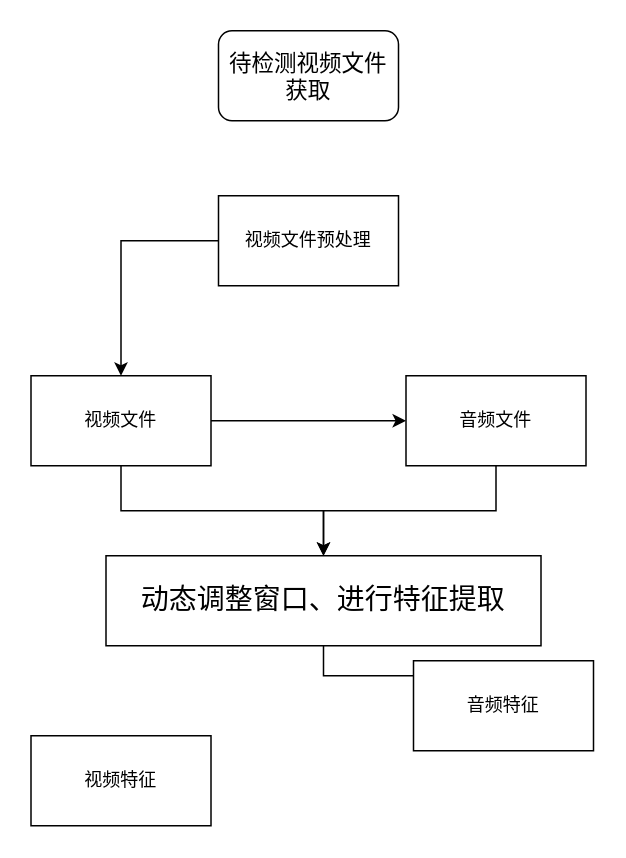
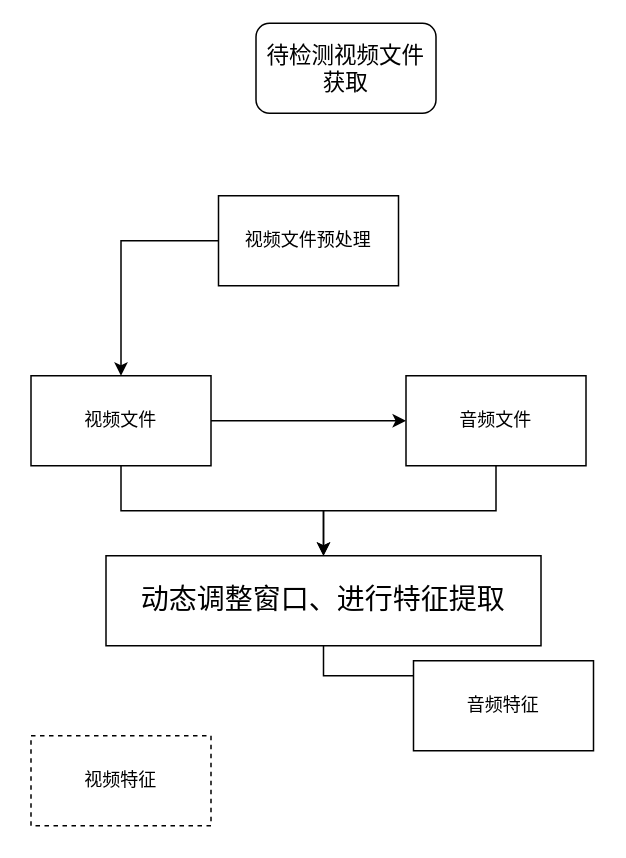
(308, 76) -> (346, 68)
(121, 781) -> (121, 781)
